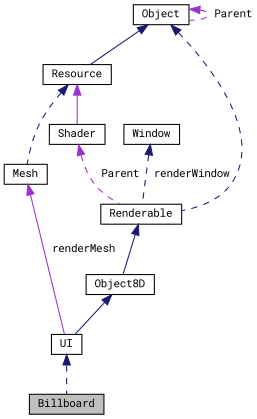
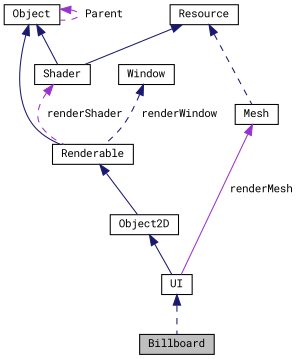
(115, 48) -> (50, 49)
(77, 110) -> (128, 47)
(239, 129) -> (22, 98)
(118, 174) -> (82, 114)
(120, 285) -> (144, 225)
